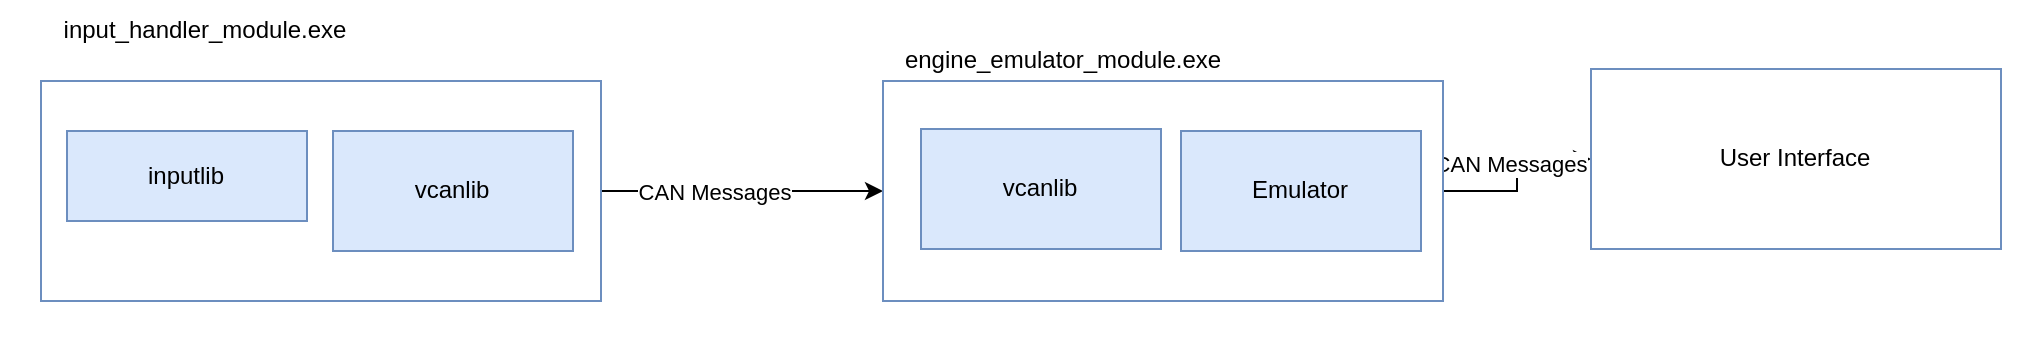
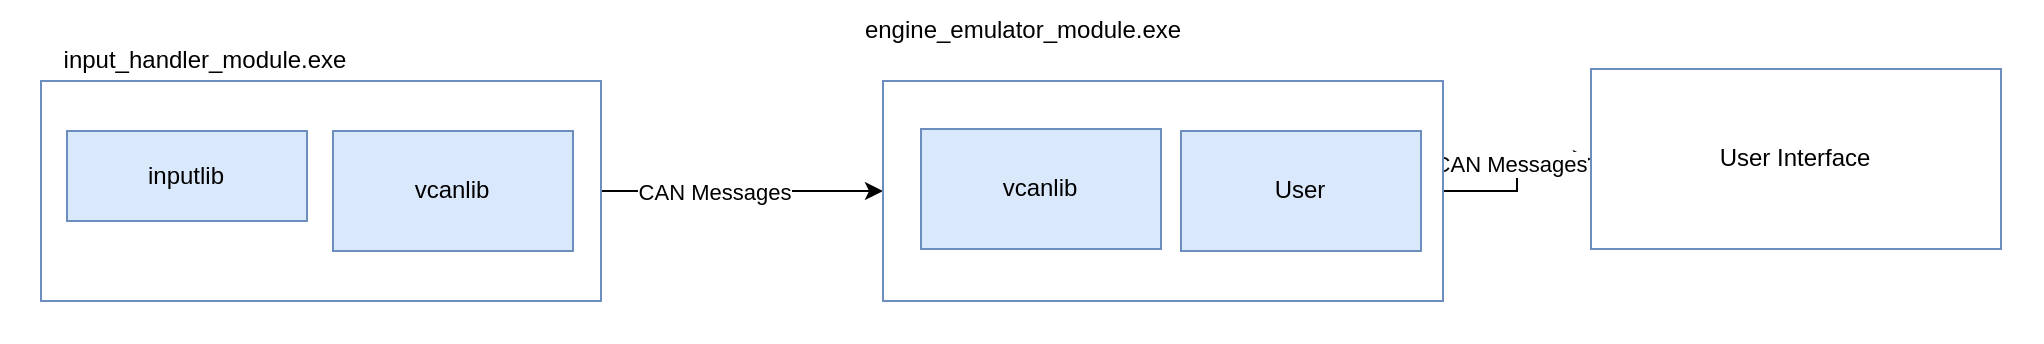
(205, 31) -> (205, 61)
(1063, 61) -> (1023, 31)
(1301, 191) -> (1301, 191)
